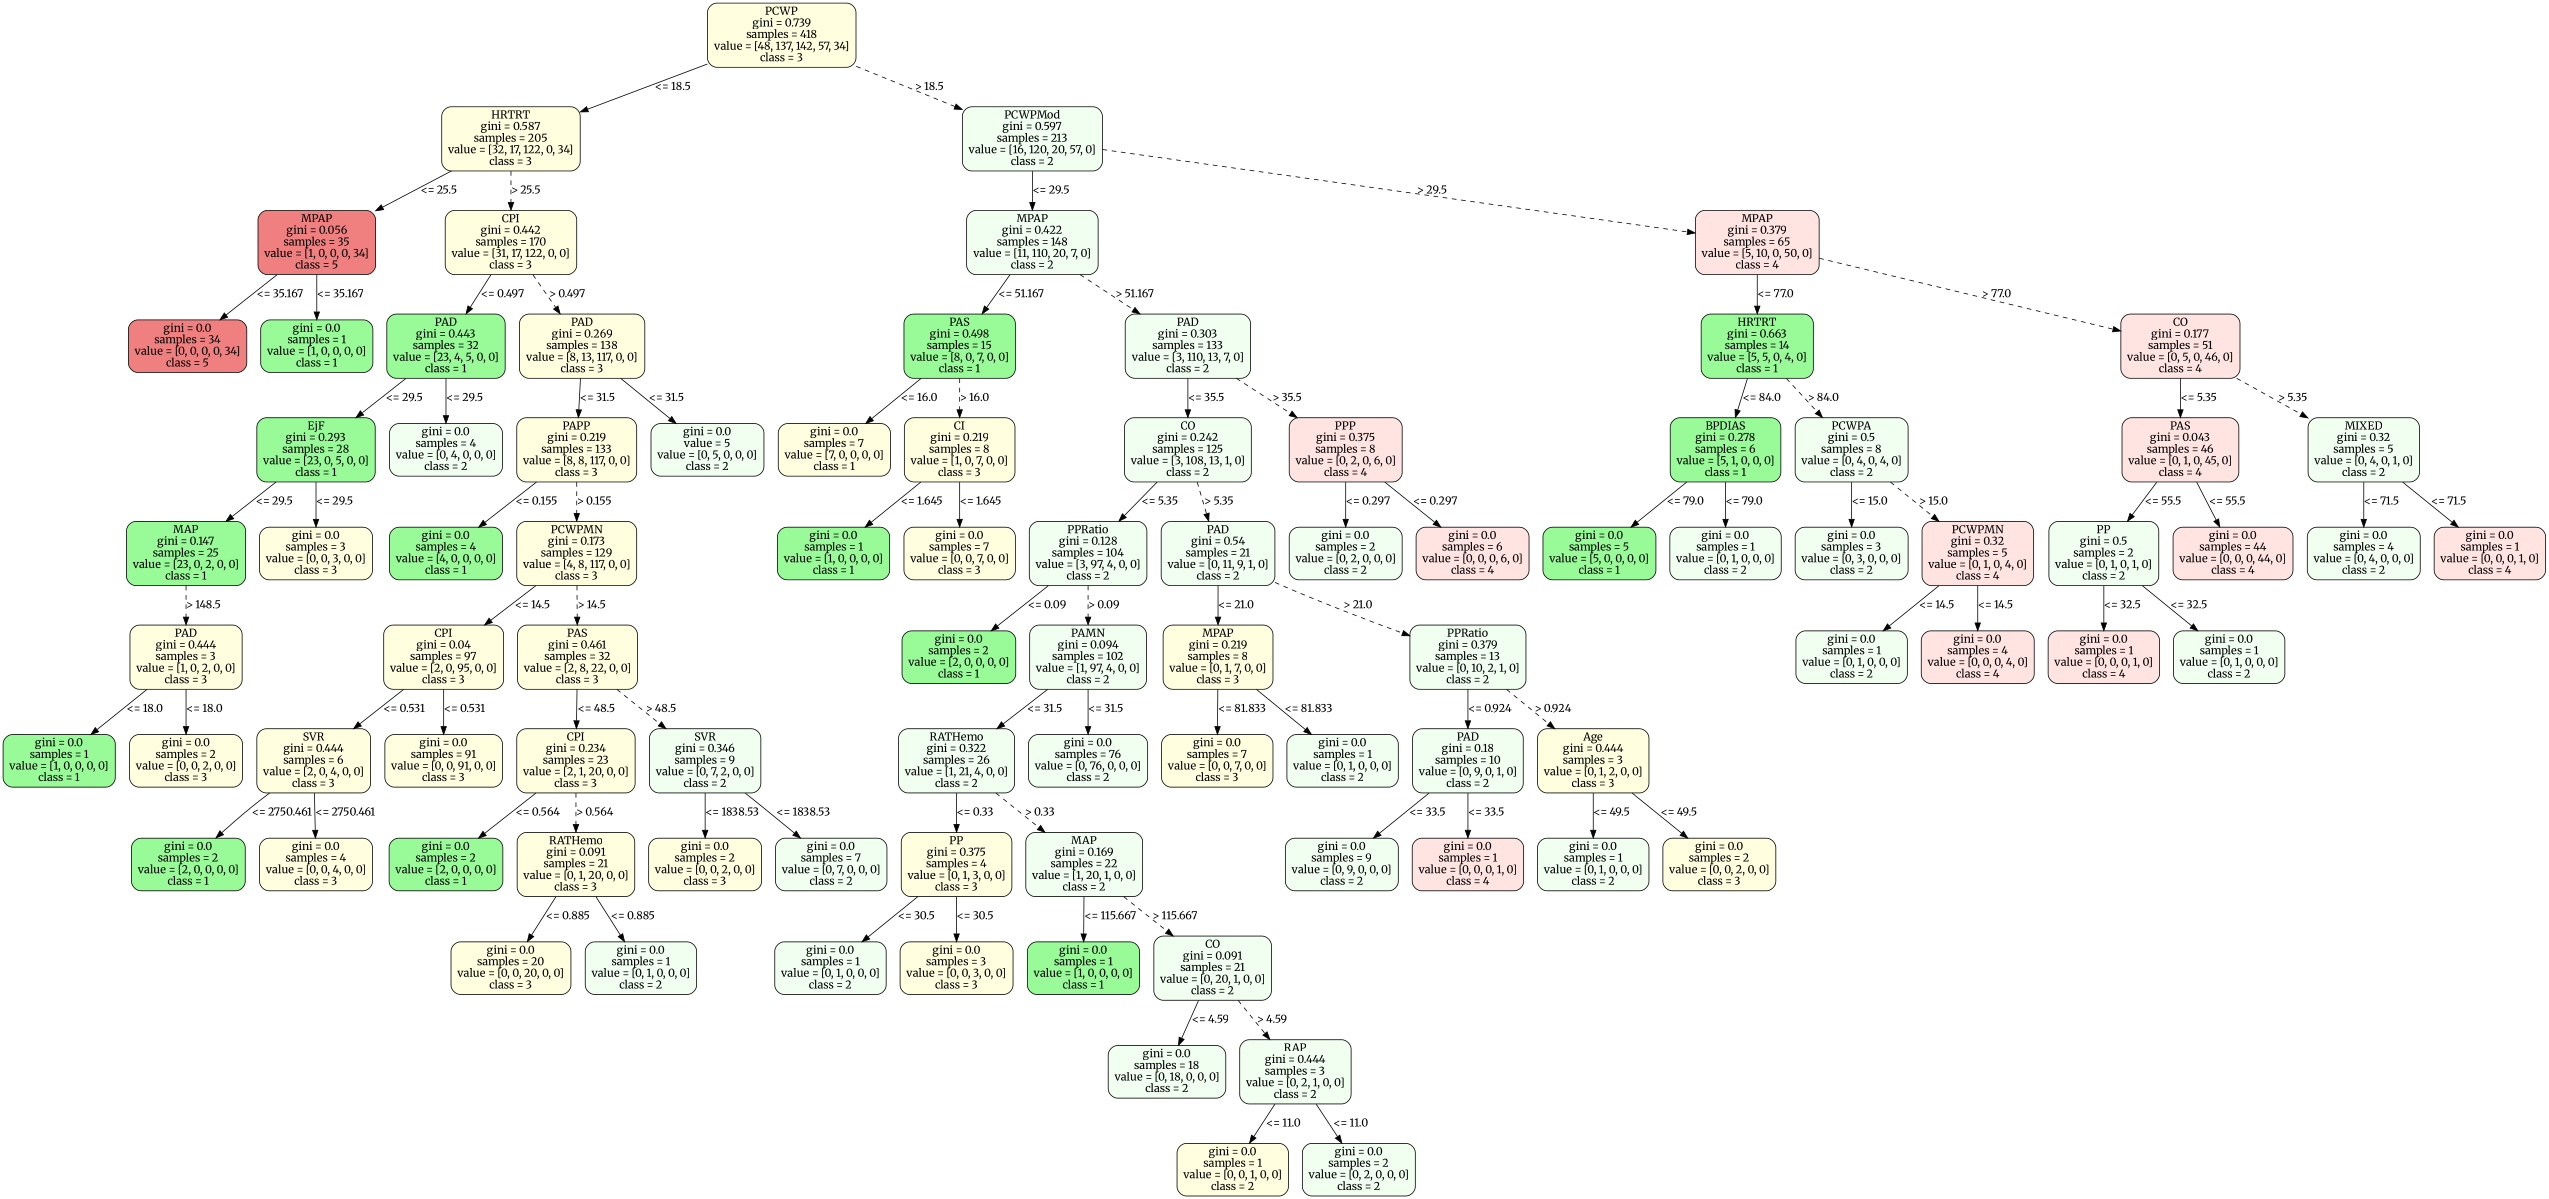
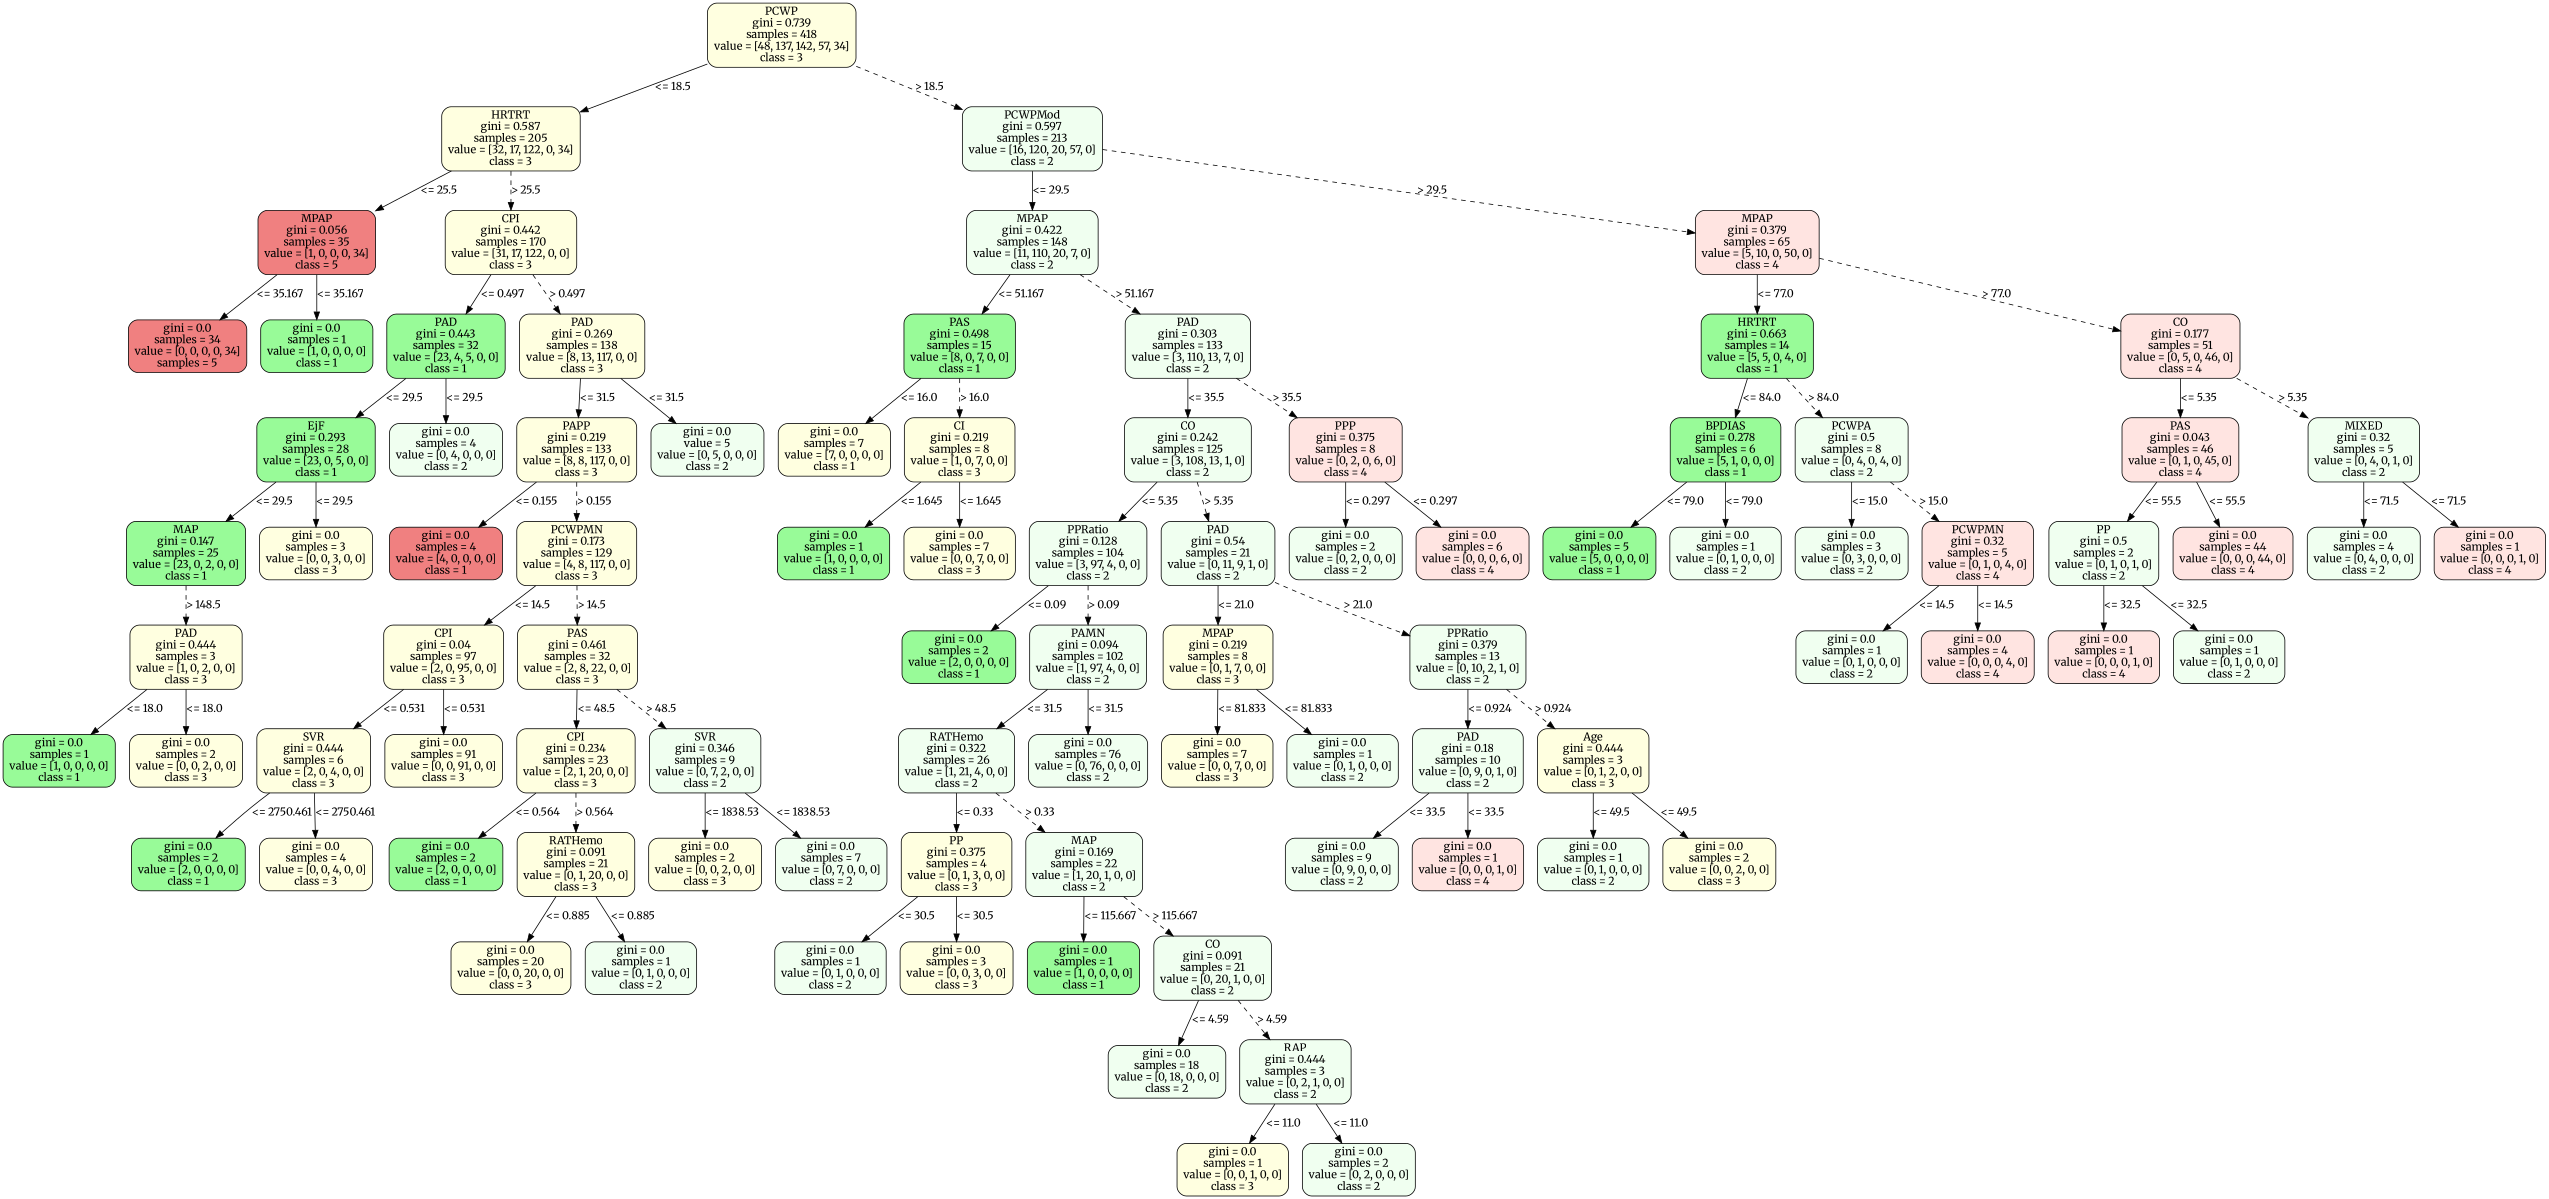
(188, 346) -> (188, 346)
(446, 554) -> (446, 554)
(1233, 1170) -> (1233, 1170)
